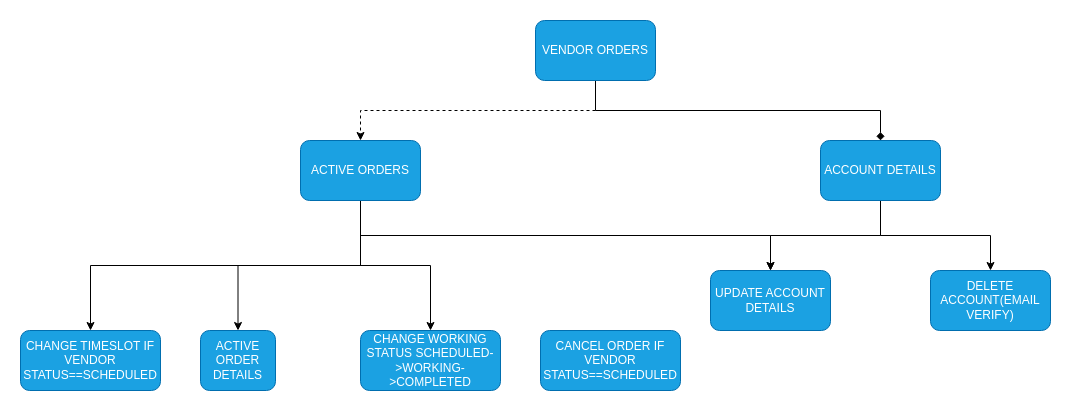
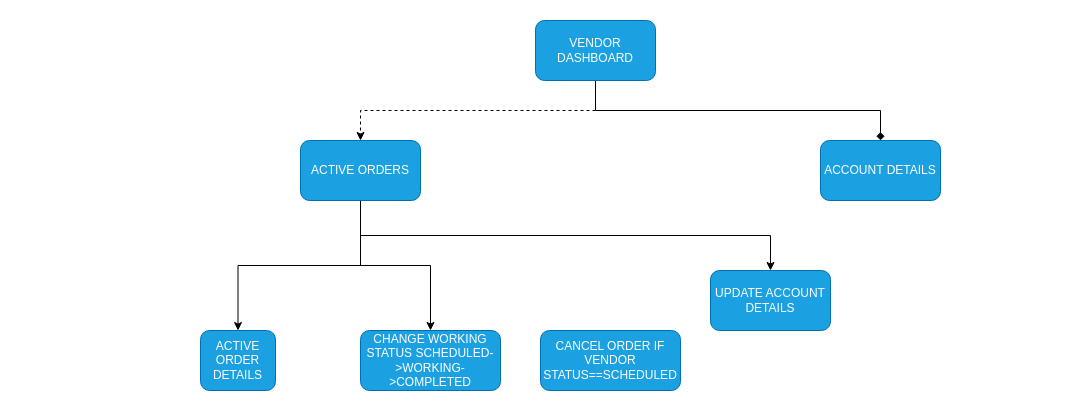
(596, 51) -> (596, 51)
(826, 236) -> none
(950, 236) -> none
(135, 266) -> none
(991, 301) -> none
(91, 361) -> none
